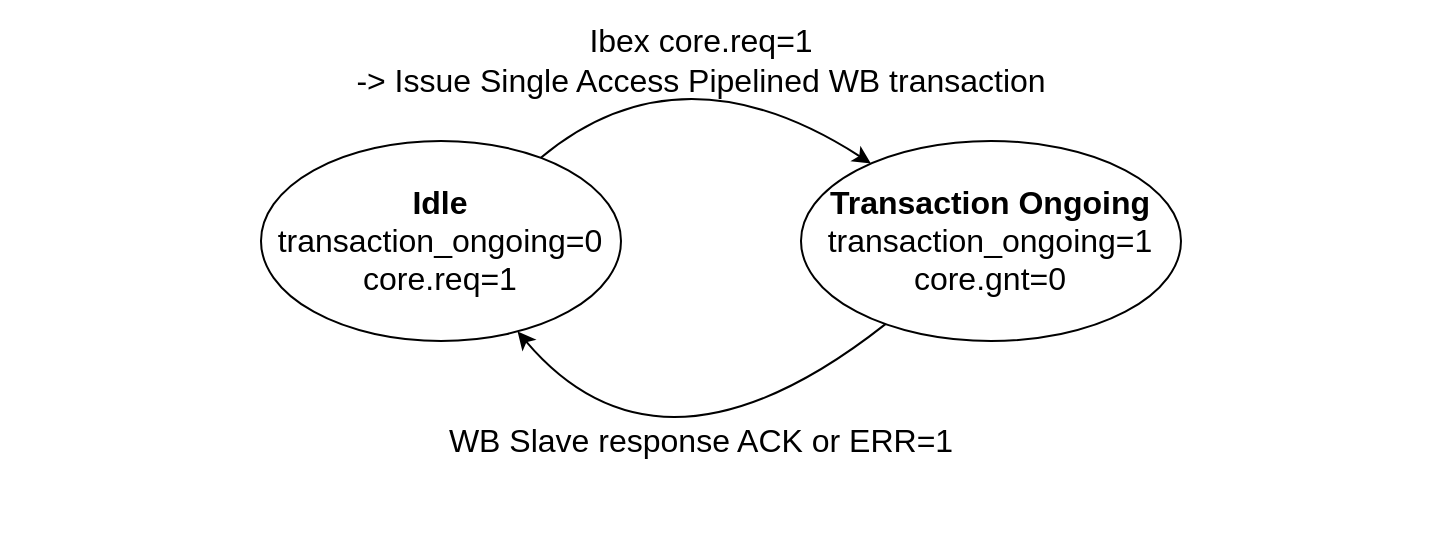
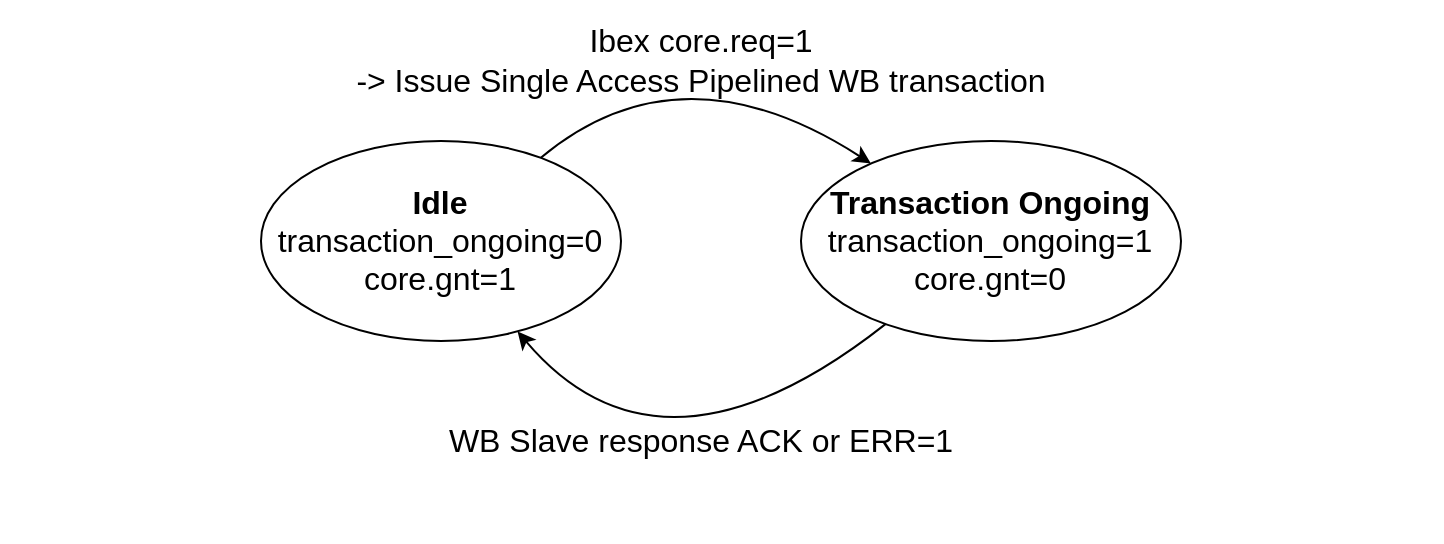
(441, 241) -> (441, 241)
